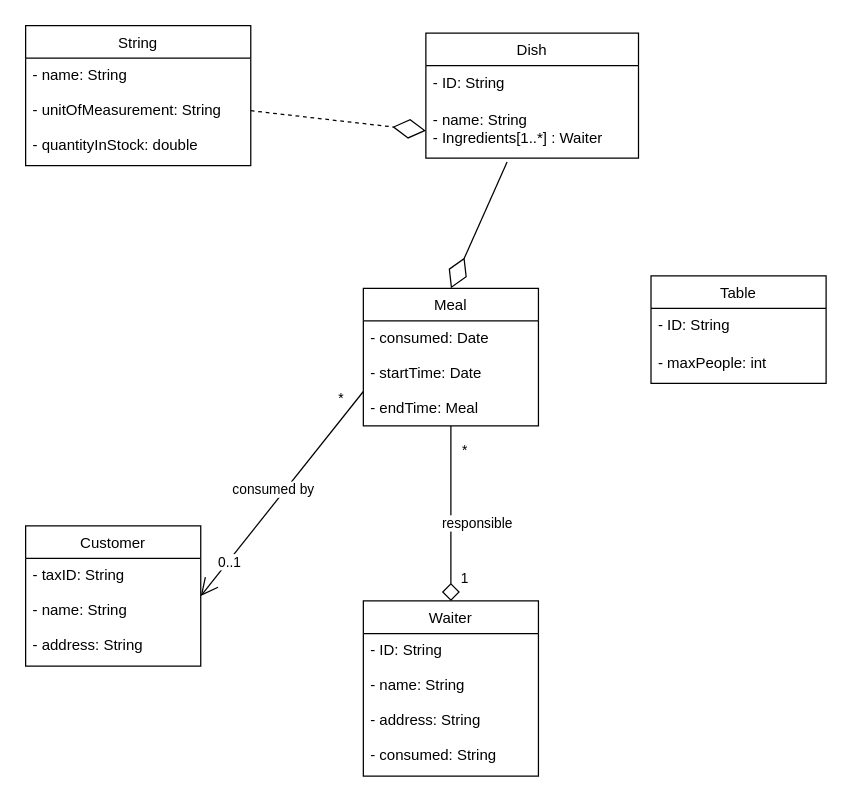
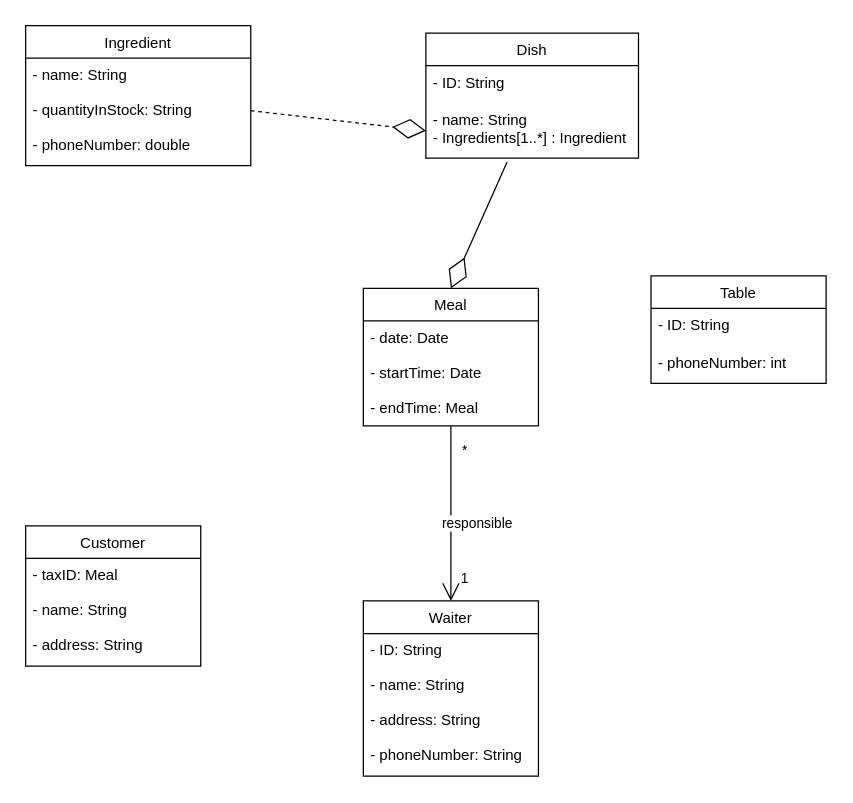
(138, 43) -> (138, 43)
(136, 110) -> (128, 110)
(484, 120) -> (484, 120)
(128, 145) -> (113, 145)
(431, 338) -> (415, 338)
(715, 363) -> (725, 363)
(297, 474) -> none
(88, 575) -> (79, 575)
(451, 582) -> (451, 590)
(438, 755) -> (450, 755)
